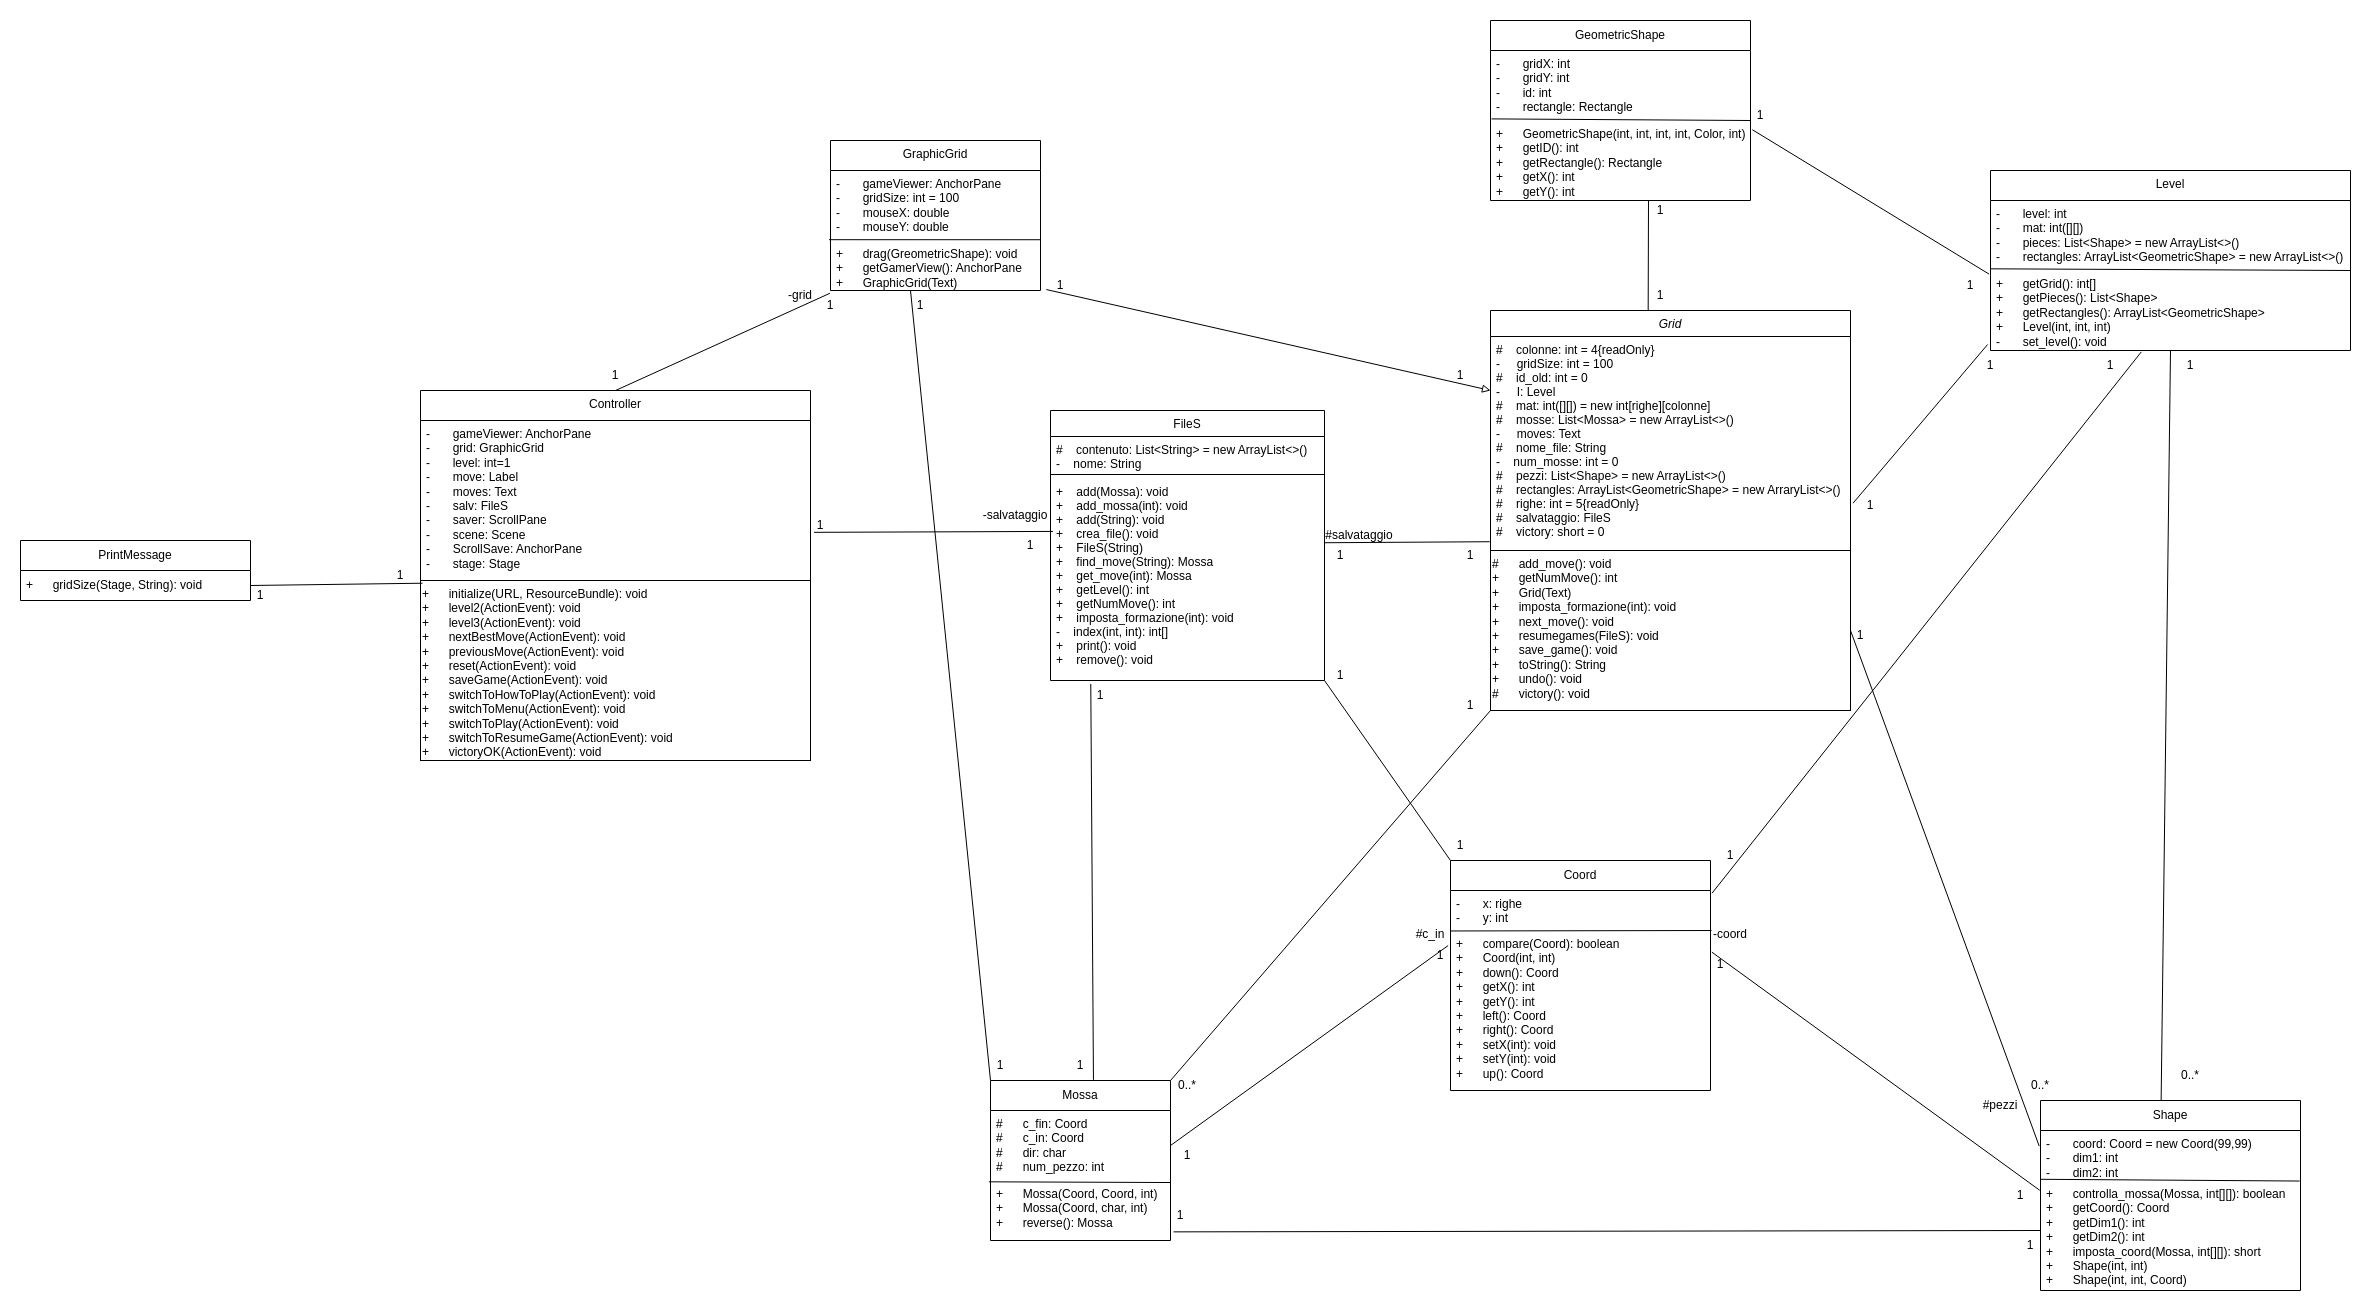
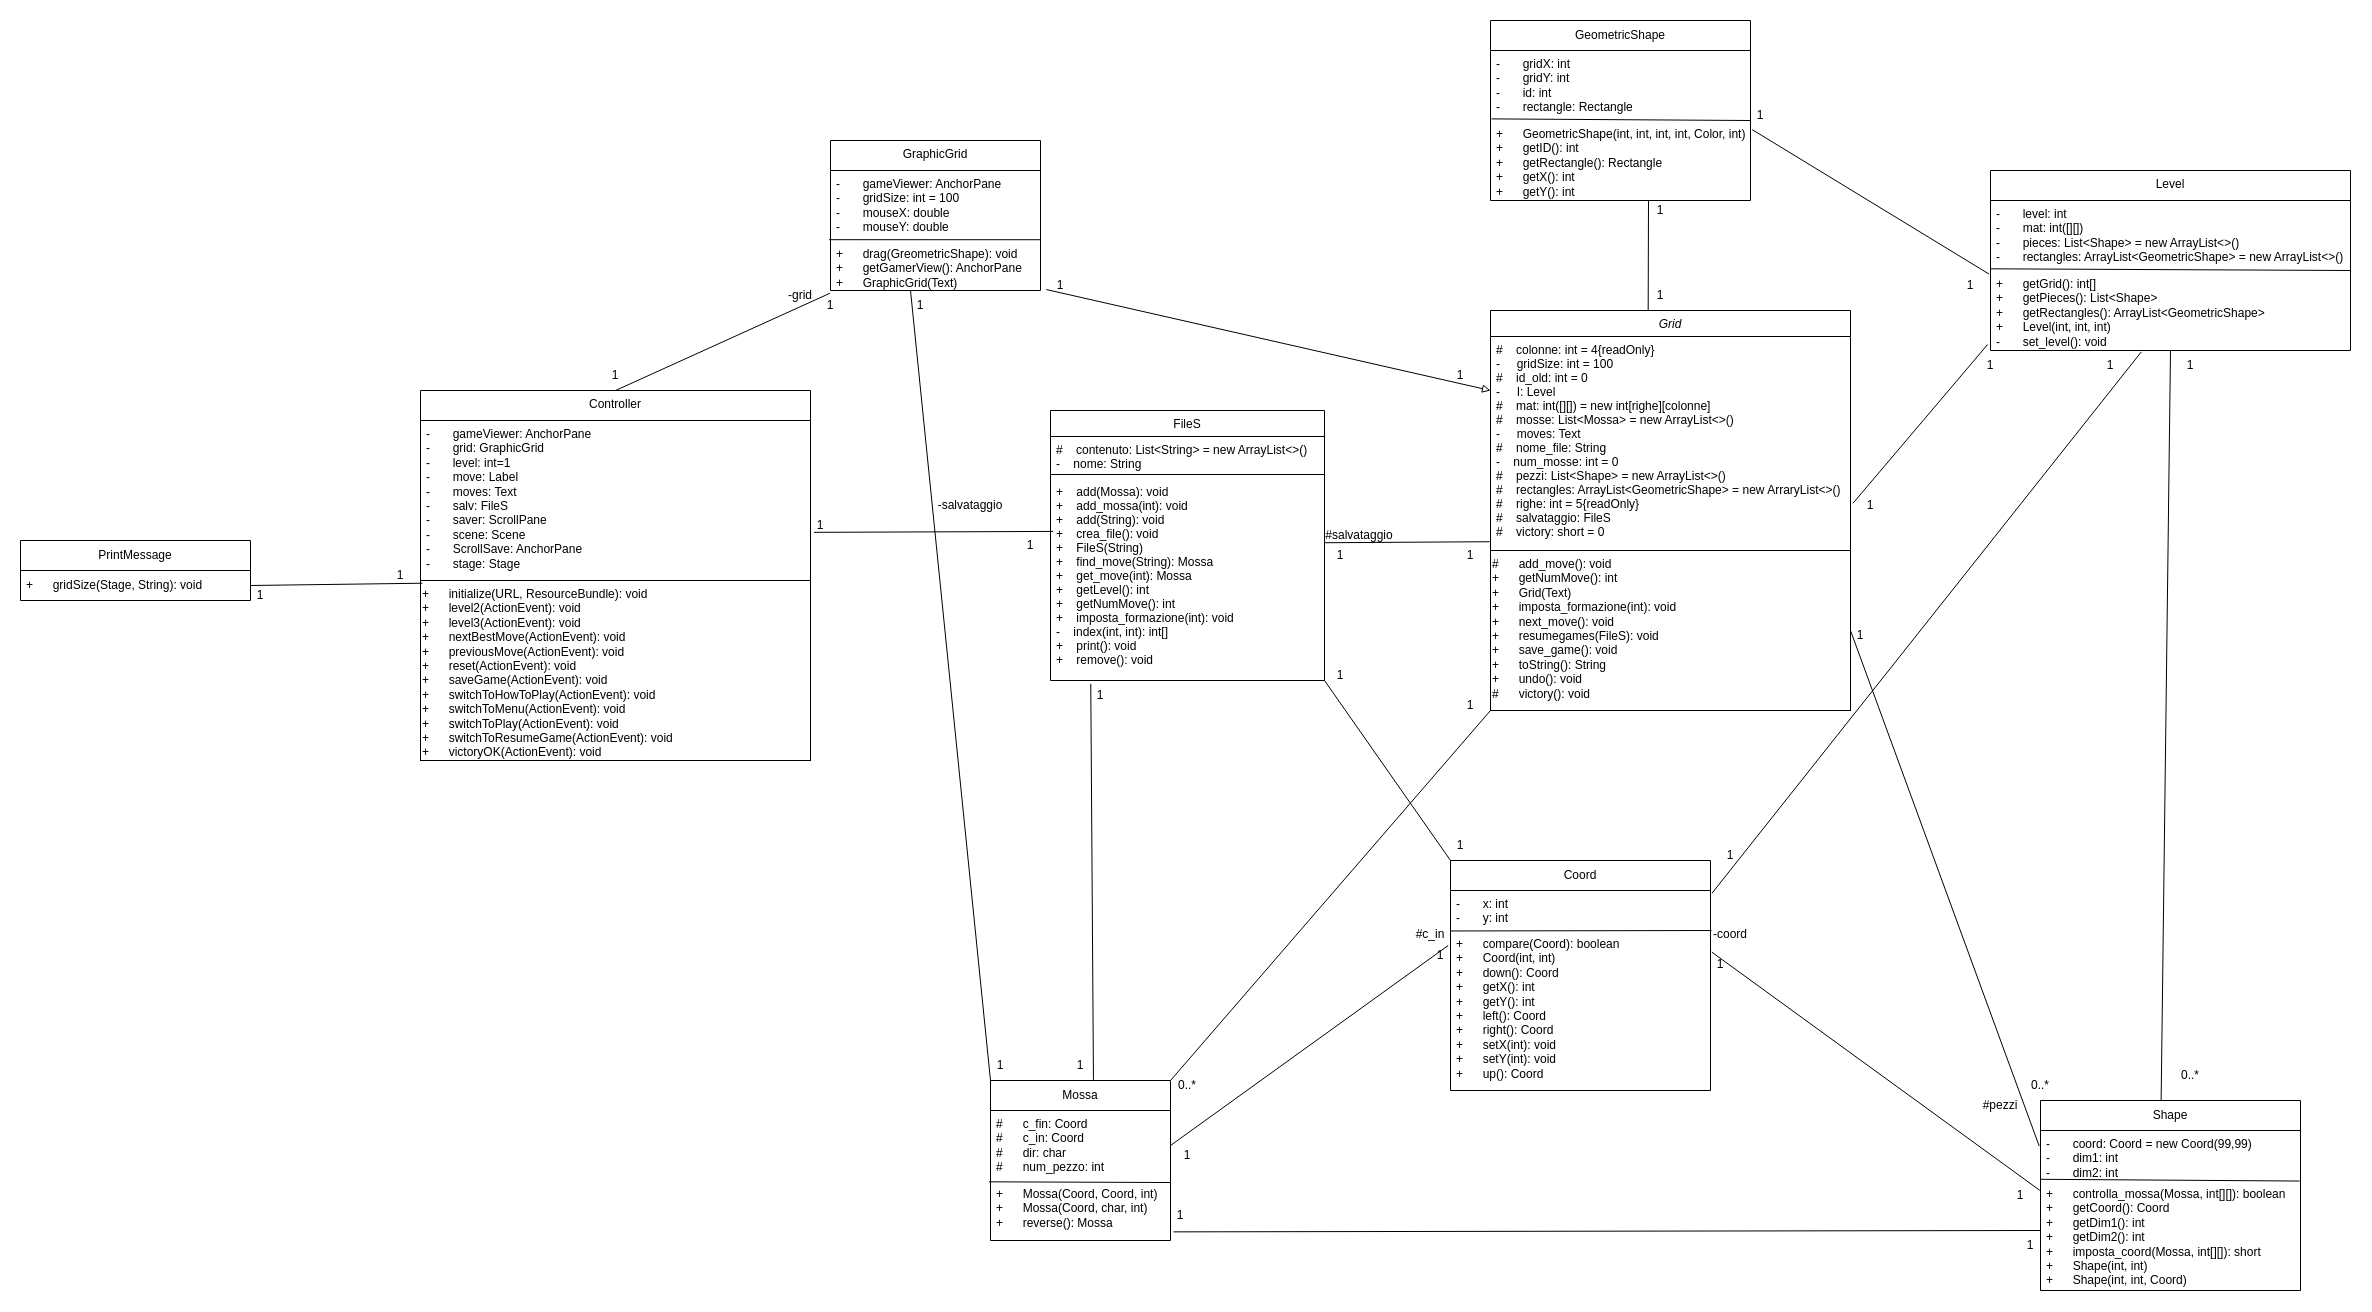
(1016, 516) -> (971, 506)
(1485, 912) -> (1479, 912)
